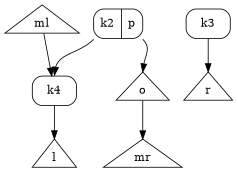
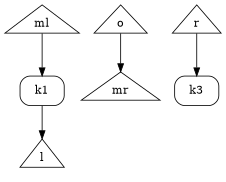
(118, 24) -> none
(208, 51) -> (197, 50)
(54, 91) -> (42, 91)
